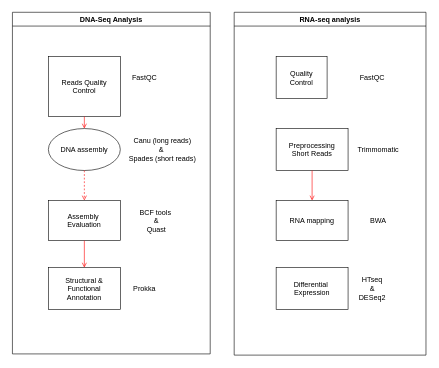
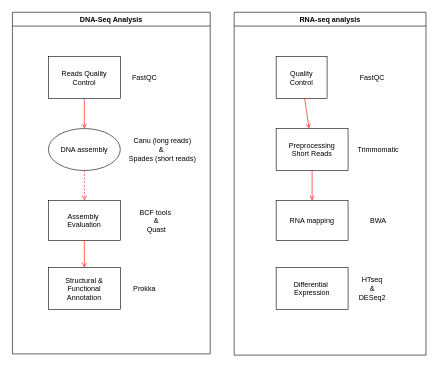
(84, 87) -> (84, 78)
none -> (307, 113)
